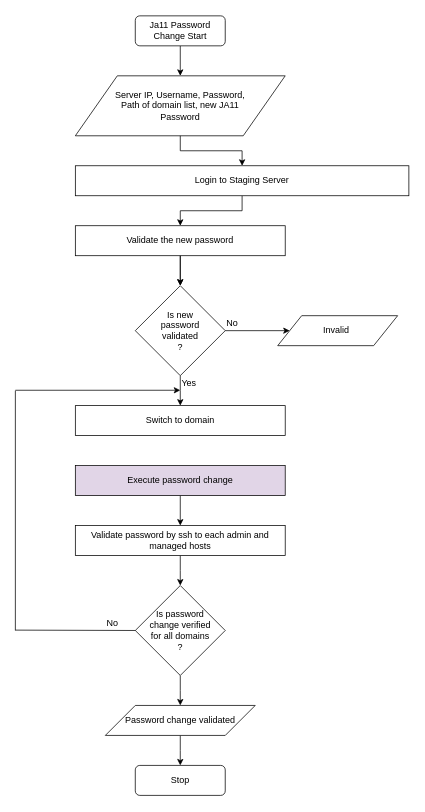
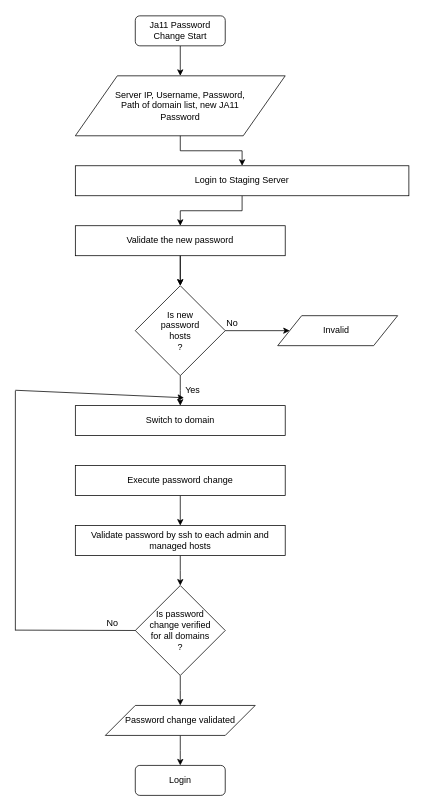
(180, 330) -> (180, 330)
(195, 383) -> (199, 390)
(180, 480) -> (180, 480)
(180, 780) -> (180, 780)
